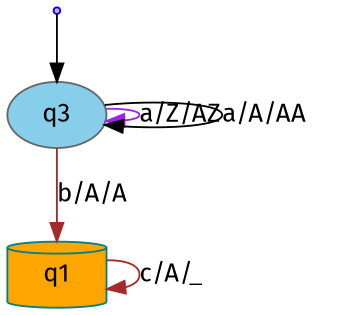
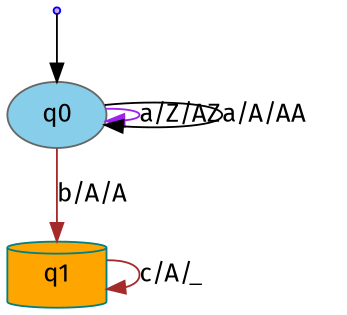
(57, 115) -> (57, 115)
